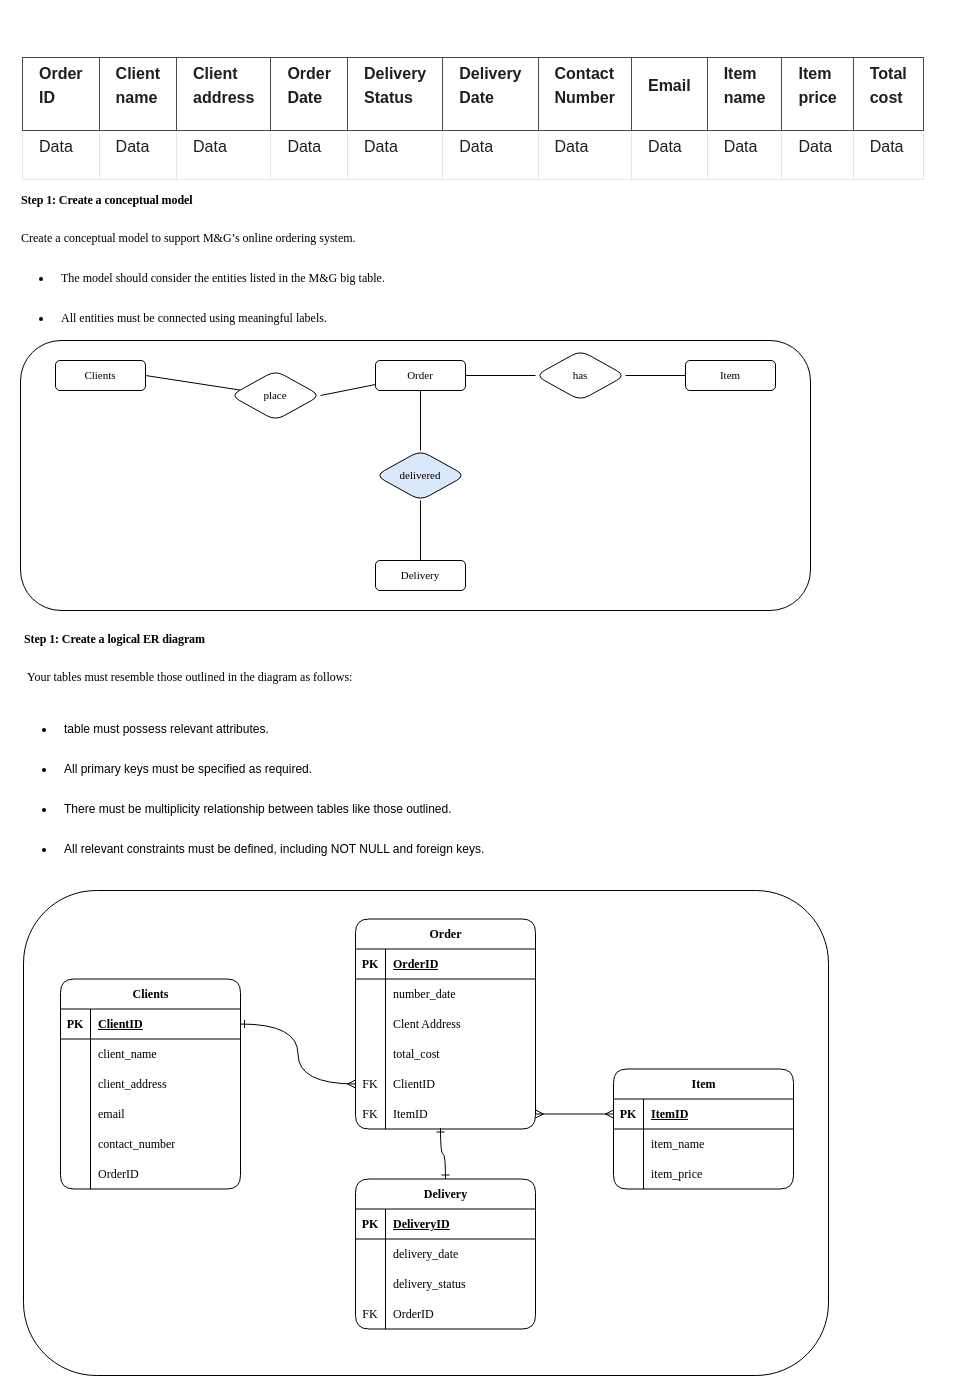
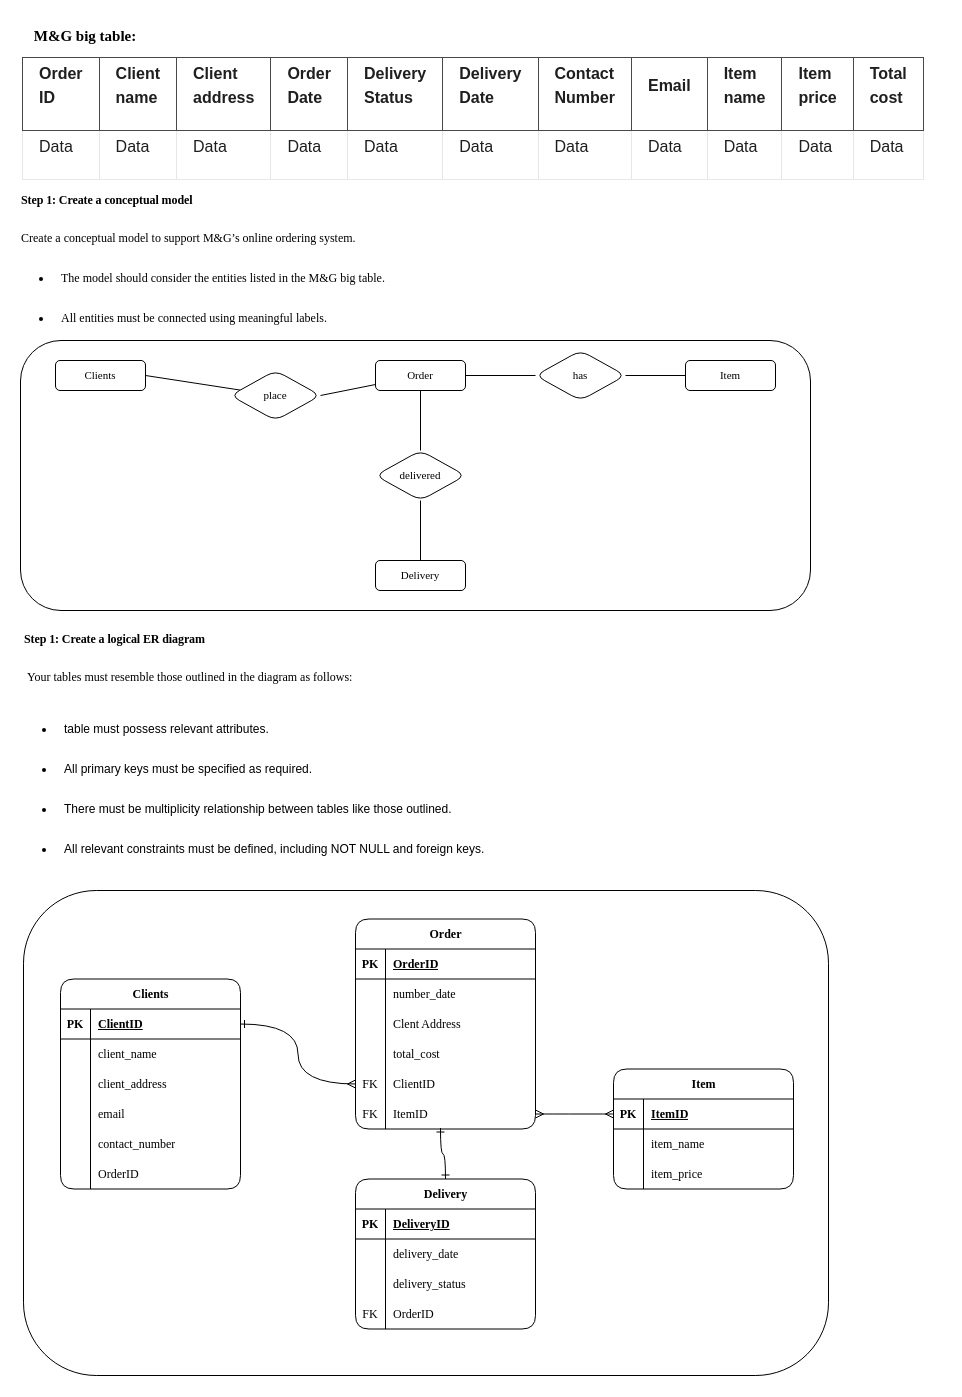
none -> (86, 36)
(421, 476) -> (421, 476)
